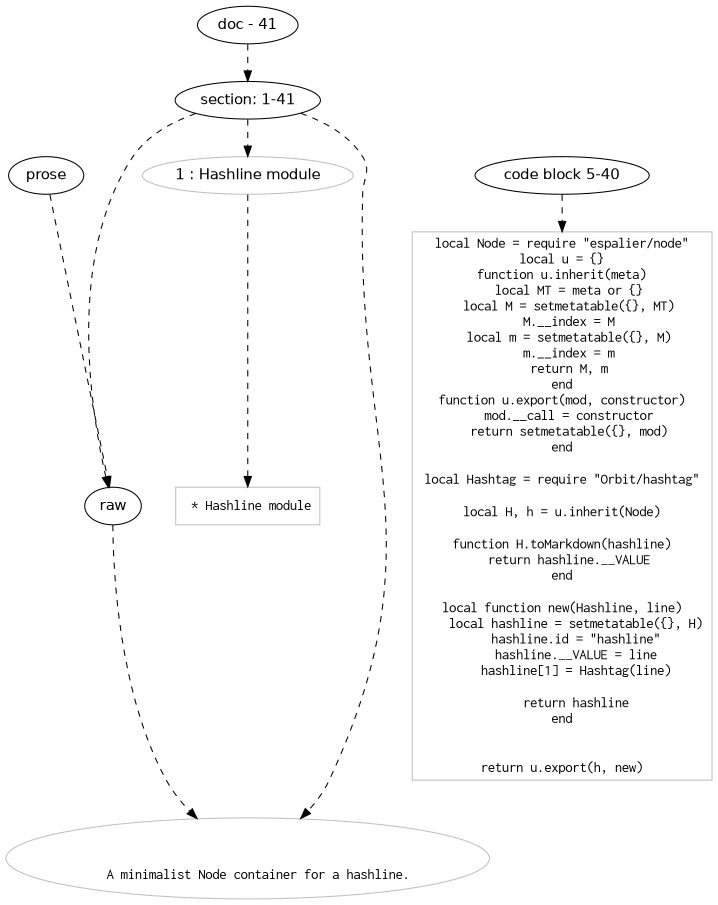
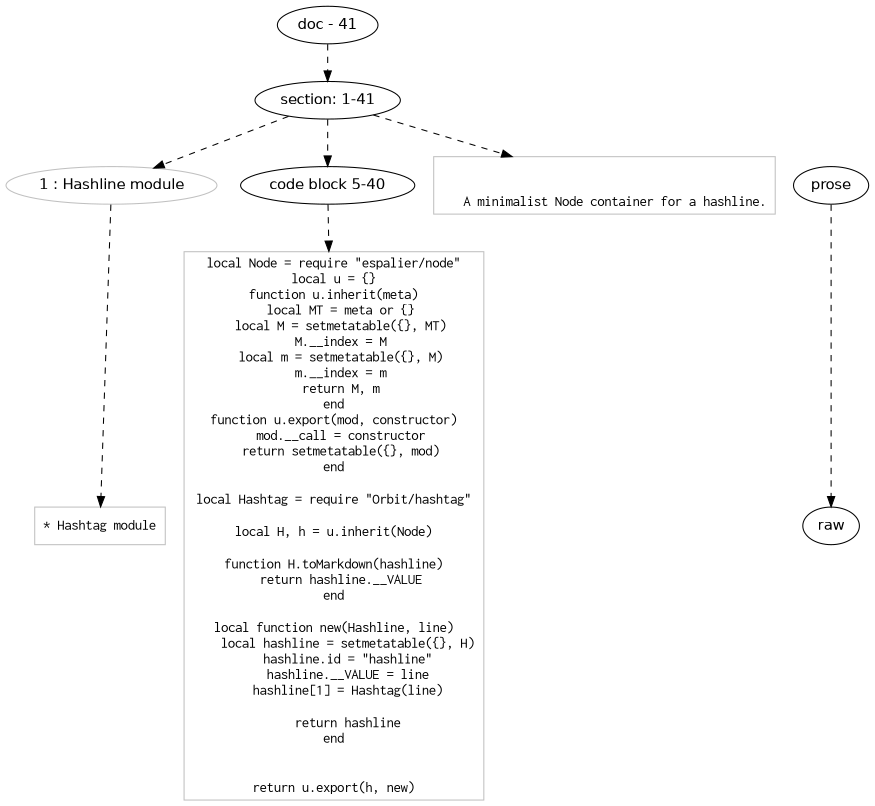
(93, 275) -> (328, 138)
(248, 506) -> (100, 526)
(129, 675) -> none
(248, 858) -> (604, 185)
